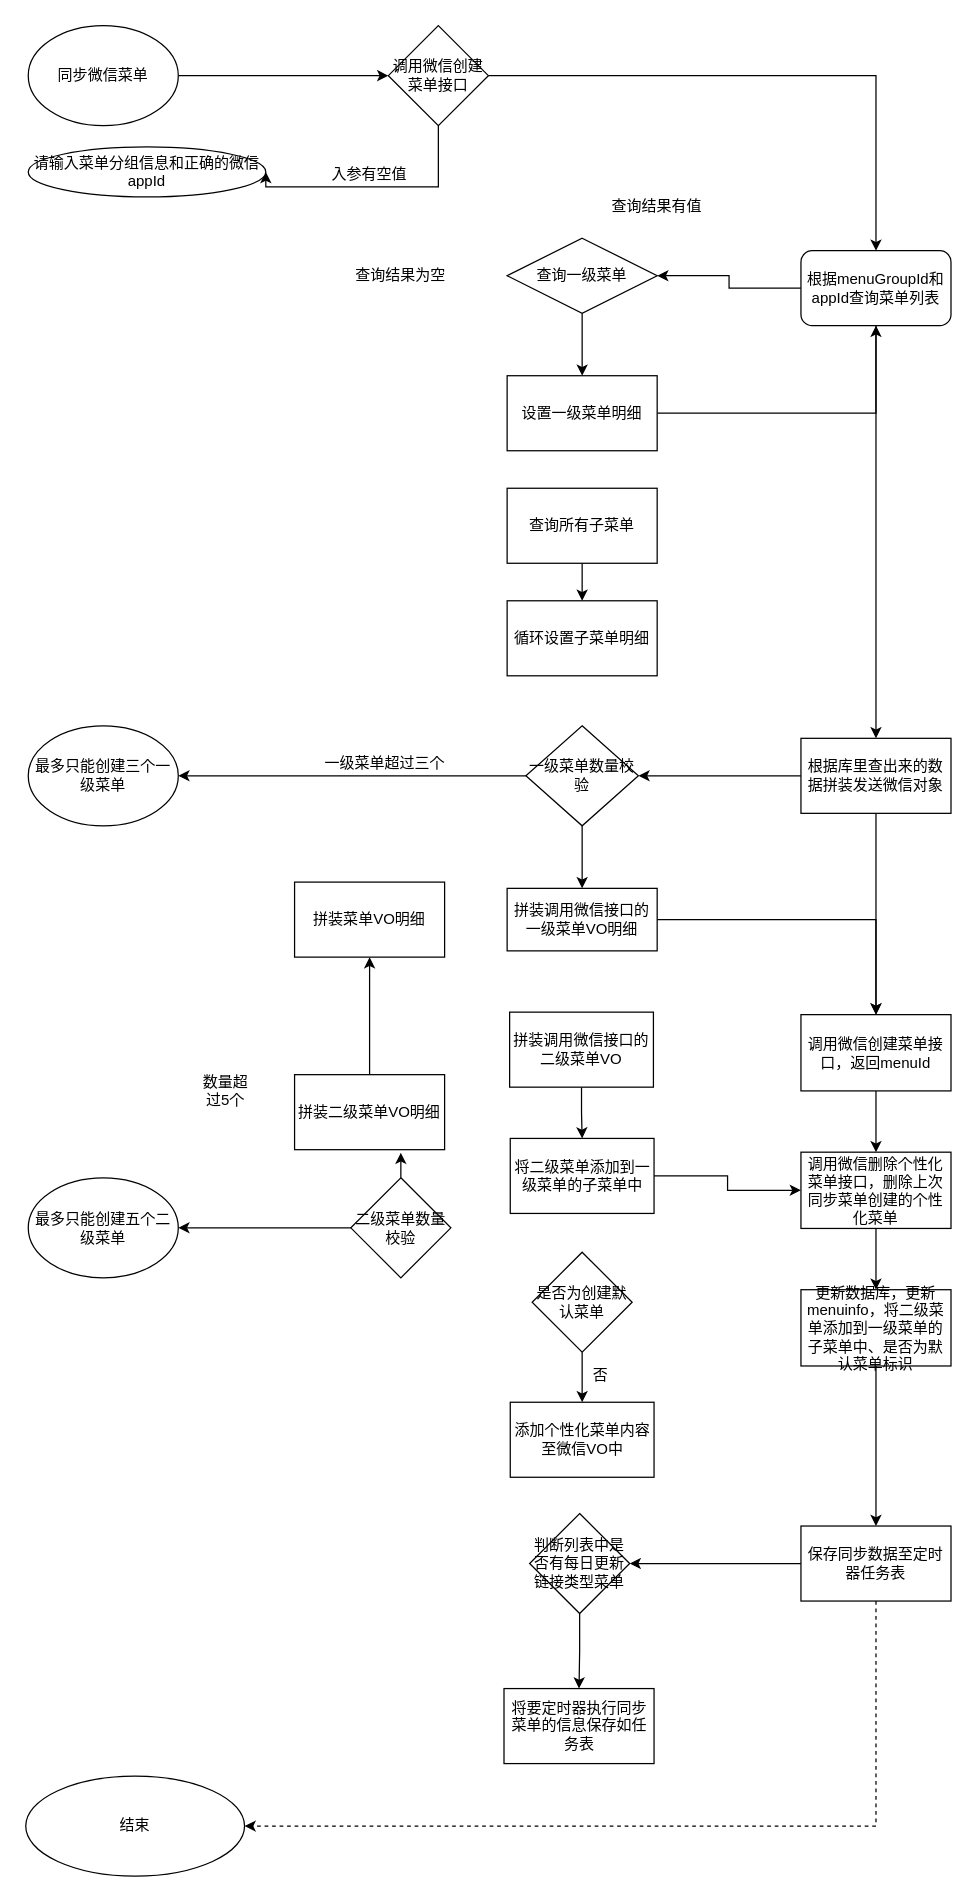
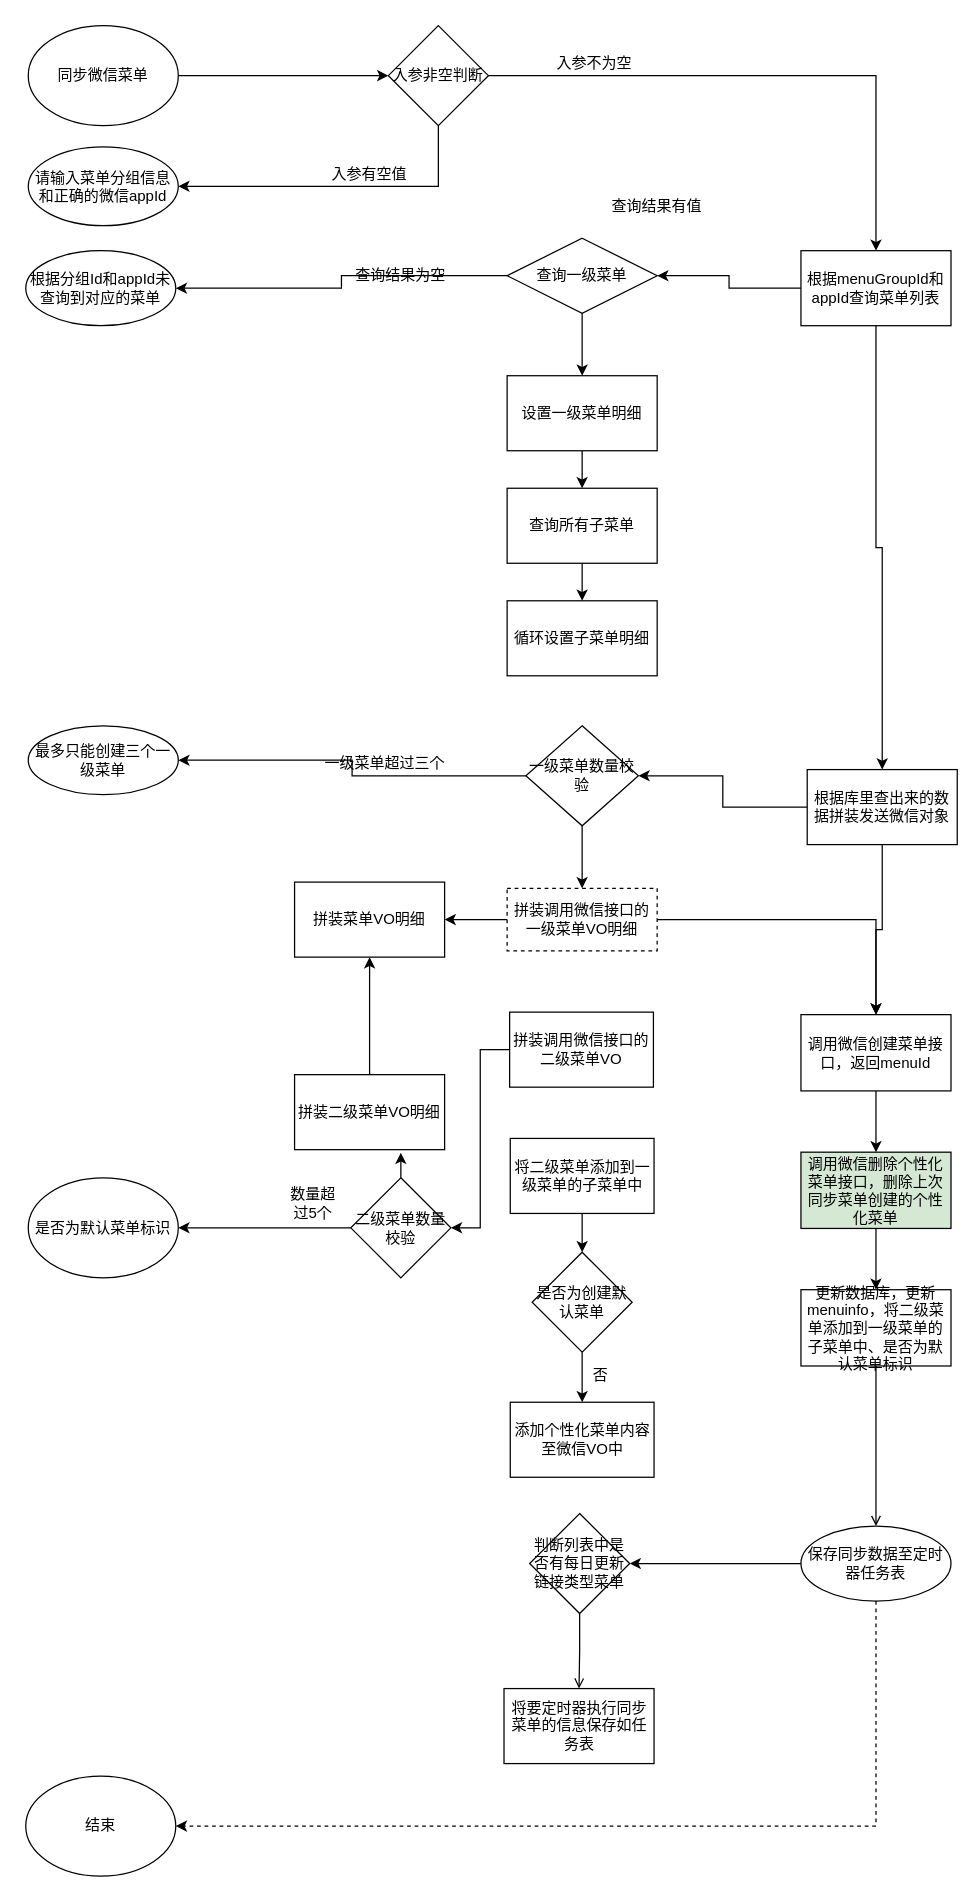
none -> (594, 63)
(438, 76) -> (438, 76)
(147, 172) -> (103, 186)
none -> (341, 278)
none -> (101, 288)
(876, 288) -> (876, 288)
(764, 413) -> (582, 474)
(103, 776) -> (103, 760)
(876, 776) -> (882, 807)
none -> (480, 919)
(582, 919) -> (582, 919)
(226, 1090) -> (313, 1203)
(581, 1108) -> none
none -> (480, 1134)
(727, 1179) -> (582, 1237)
(876, 1190) -> (876, 1190)
(103, 1228) -> (103, 1228)
(876, 1516) -> (876, 1517)
(876, 1563) -> (876, 1563)
(579, 1678) -> (579, 1680)
(135, 1826) -> (101, 1826)
